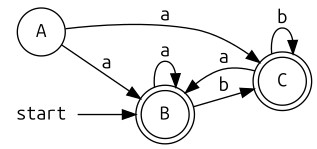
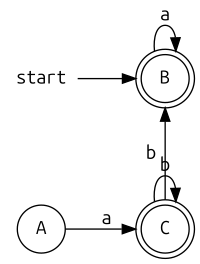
(224, 58) -> (151, 154)
(95, 68) -> none
(217, 100) -> none
